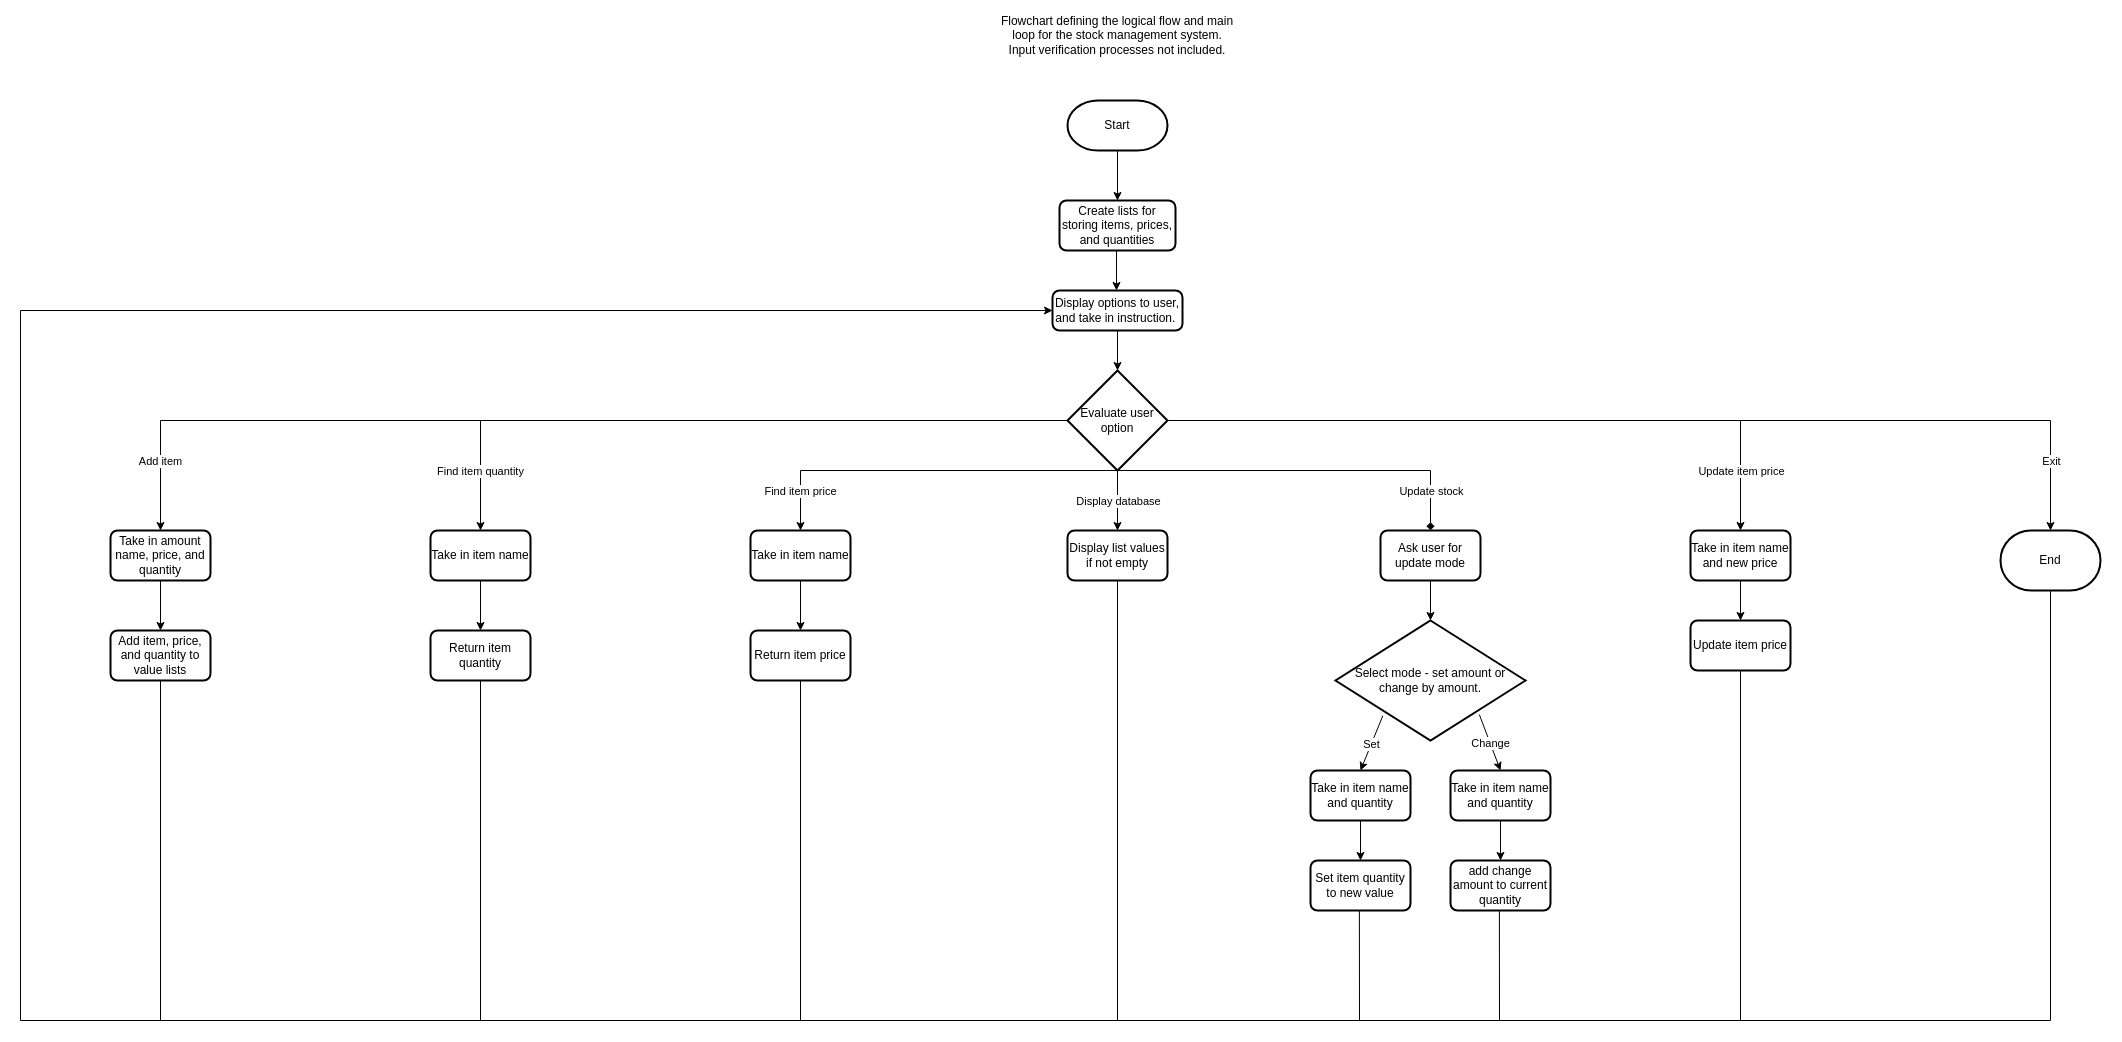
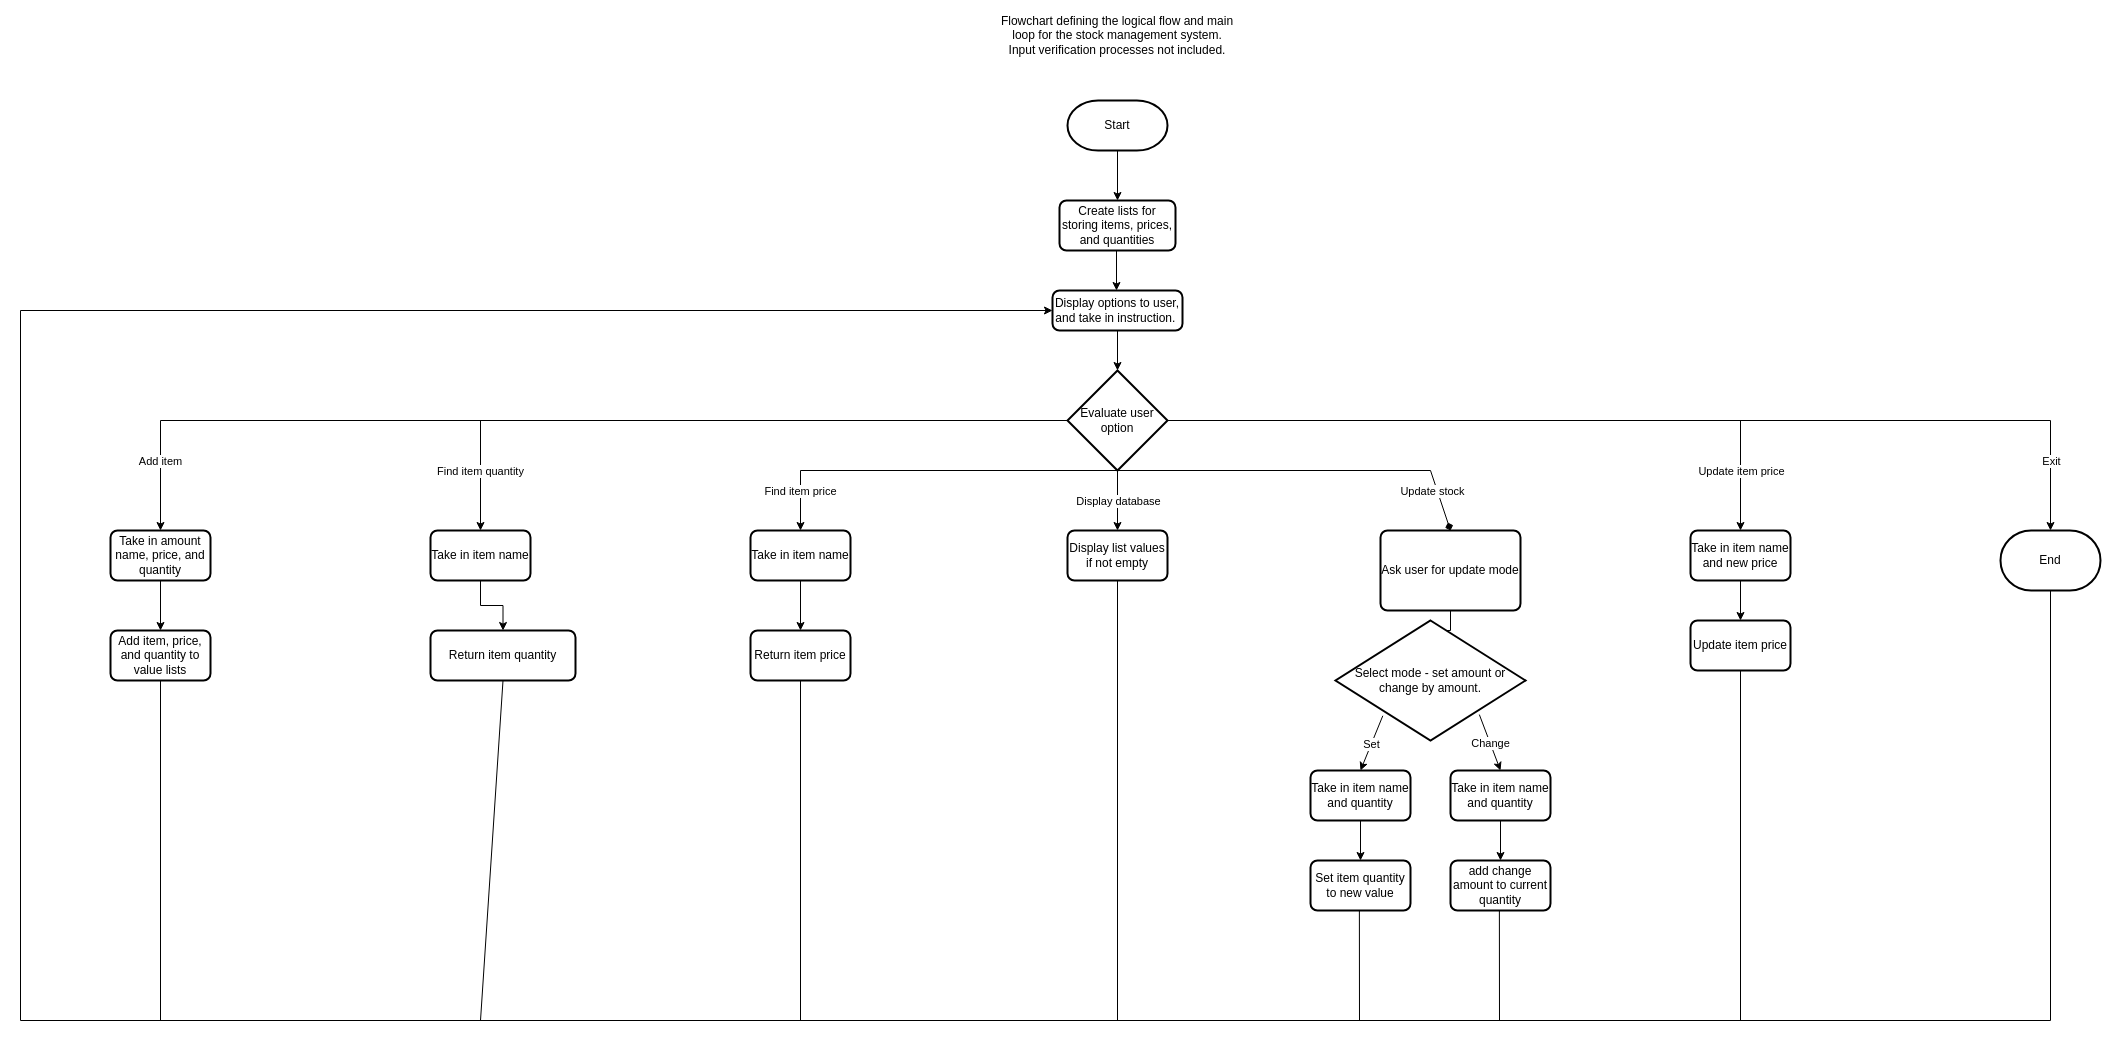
(1431, 556) -> (1451, 571)
(481, 656) -> (503, 656)
